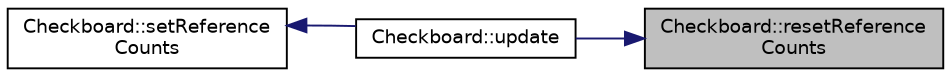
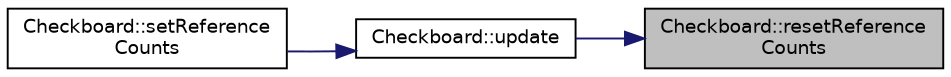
(331, 26) -> (312, 51)
